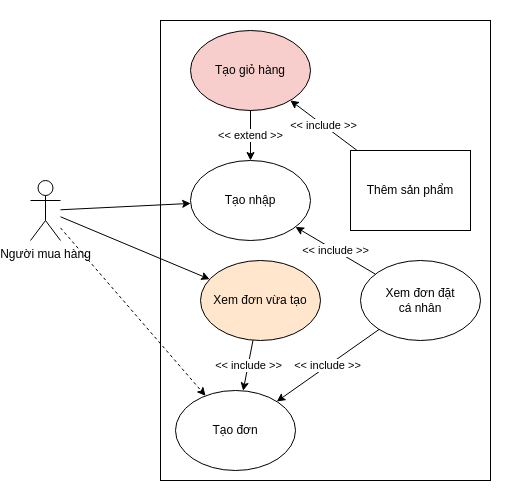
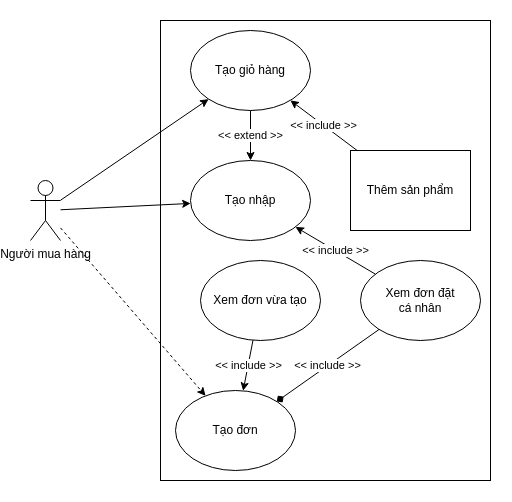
(251, 71) -> (251, 71)
none -> (132, 151)
(132, 247) -> none
(261, 301) -> (261, 301)
(284, 397) -> (284, 396)
